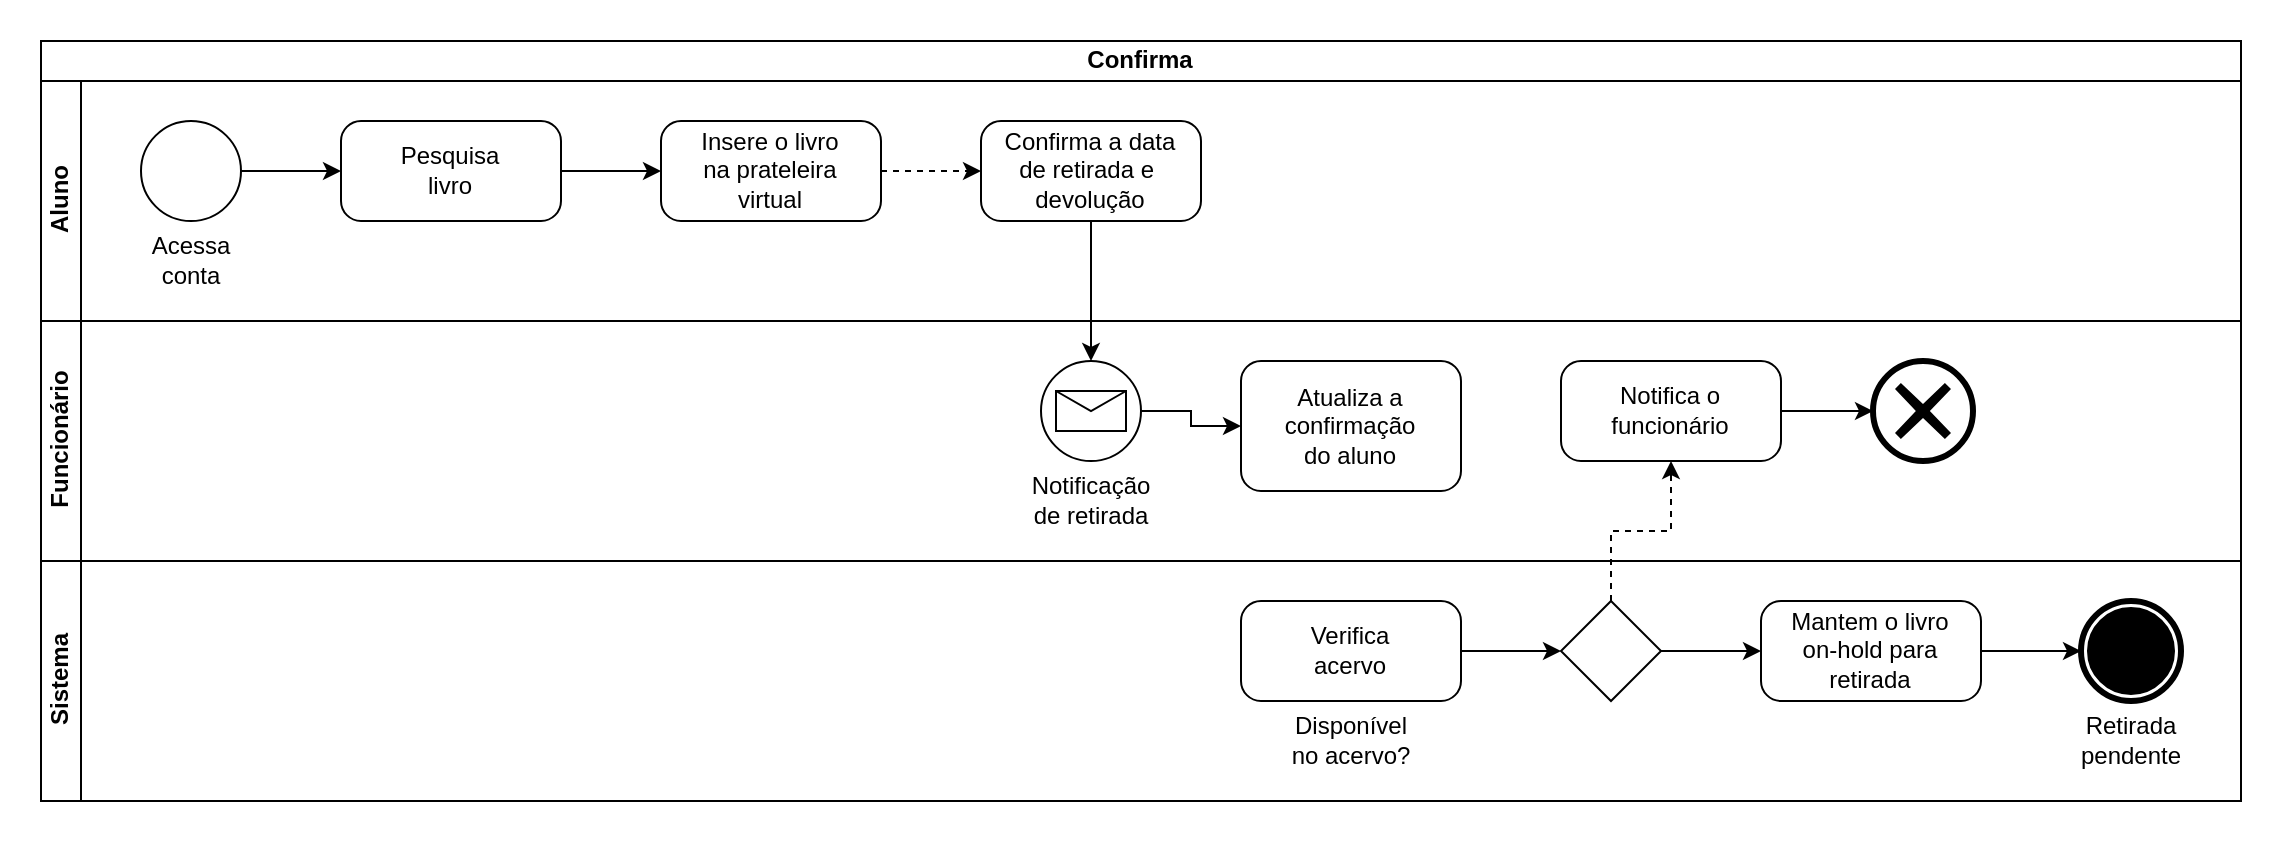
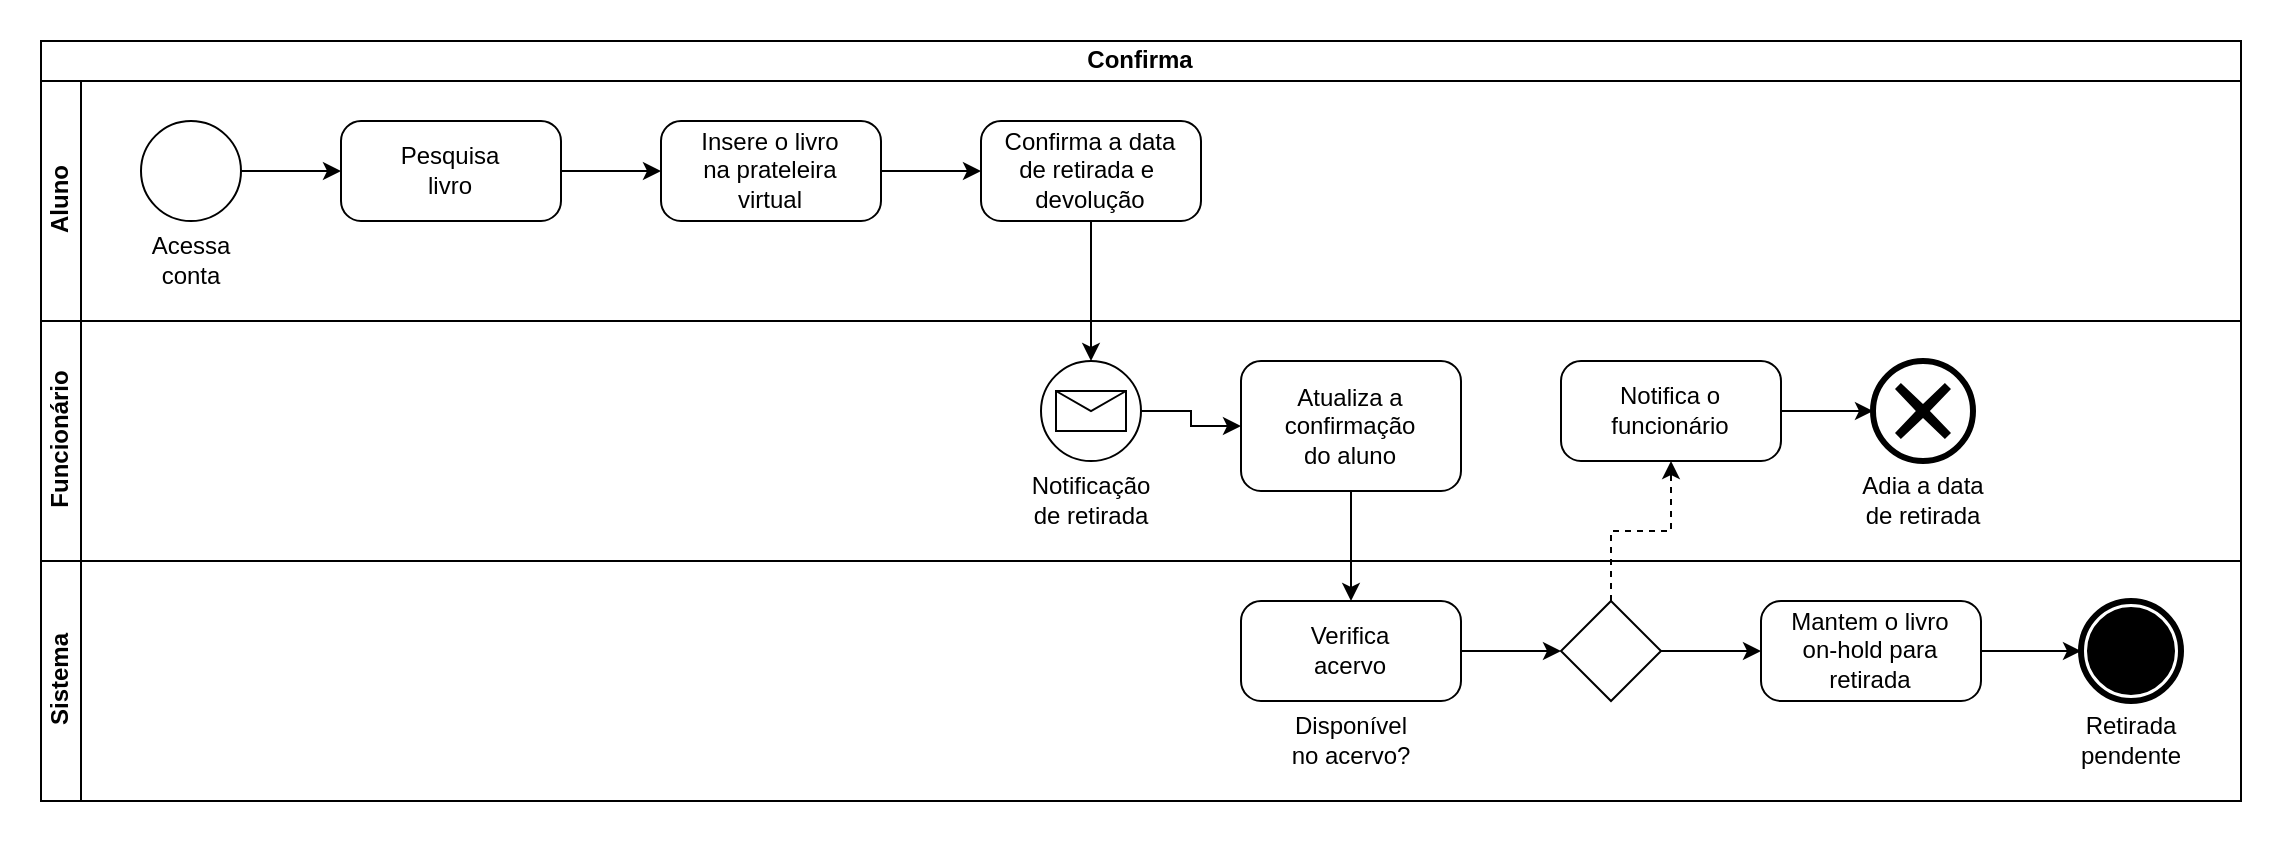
(925, 171) -> (925, 171)
none -> (1923, 501)
none -> (1351, 524)
